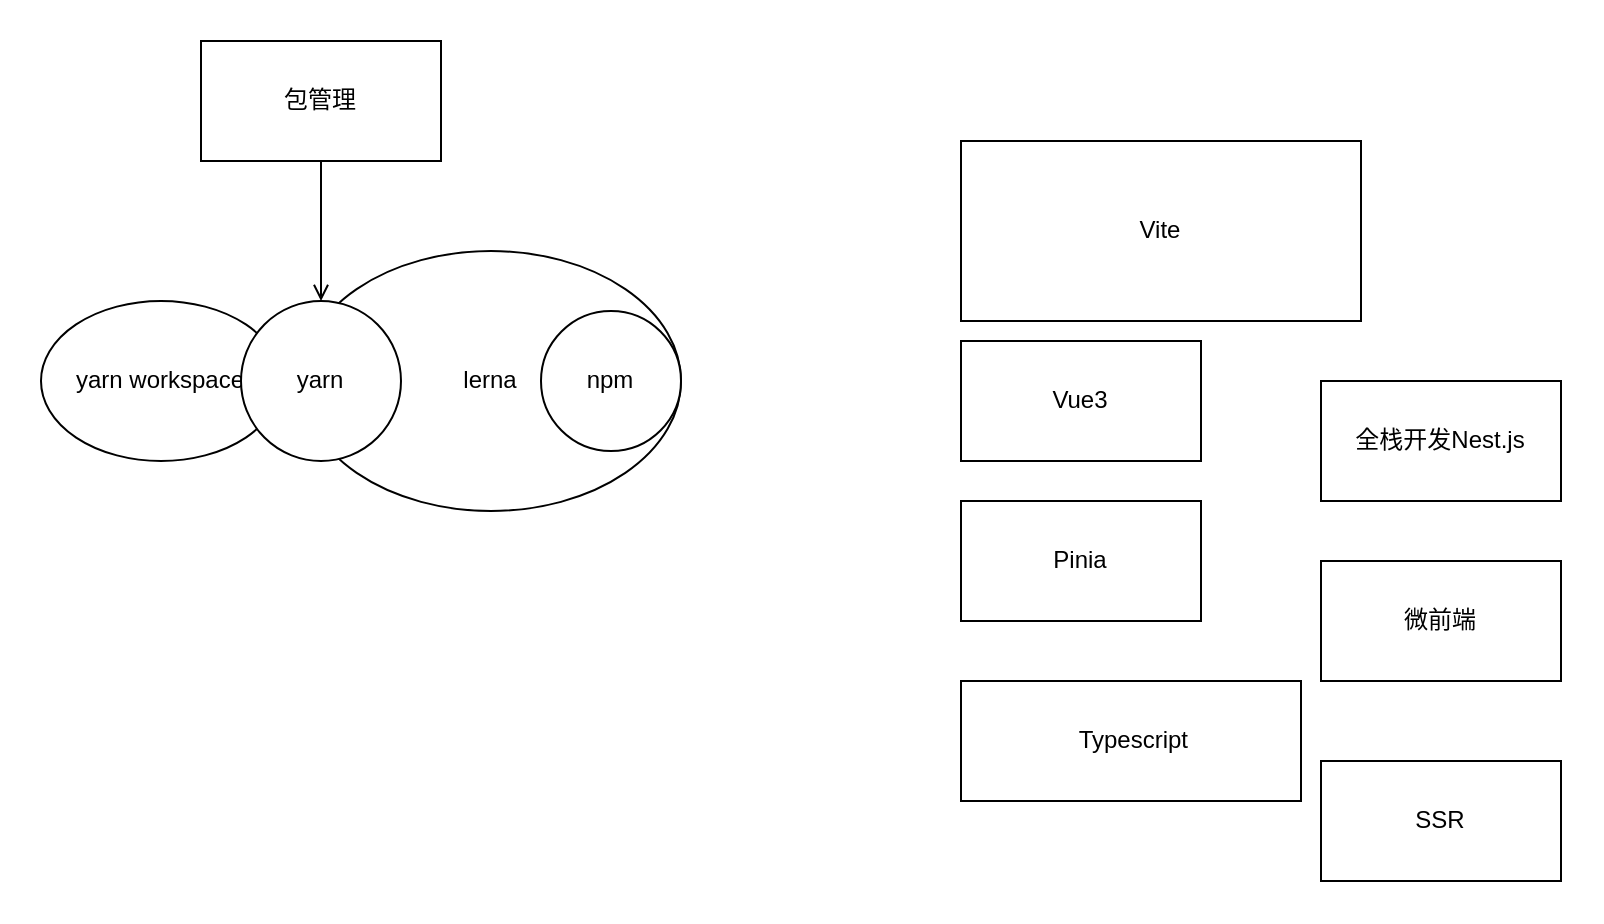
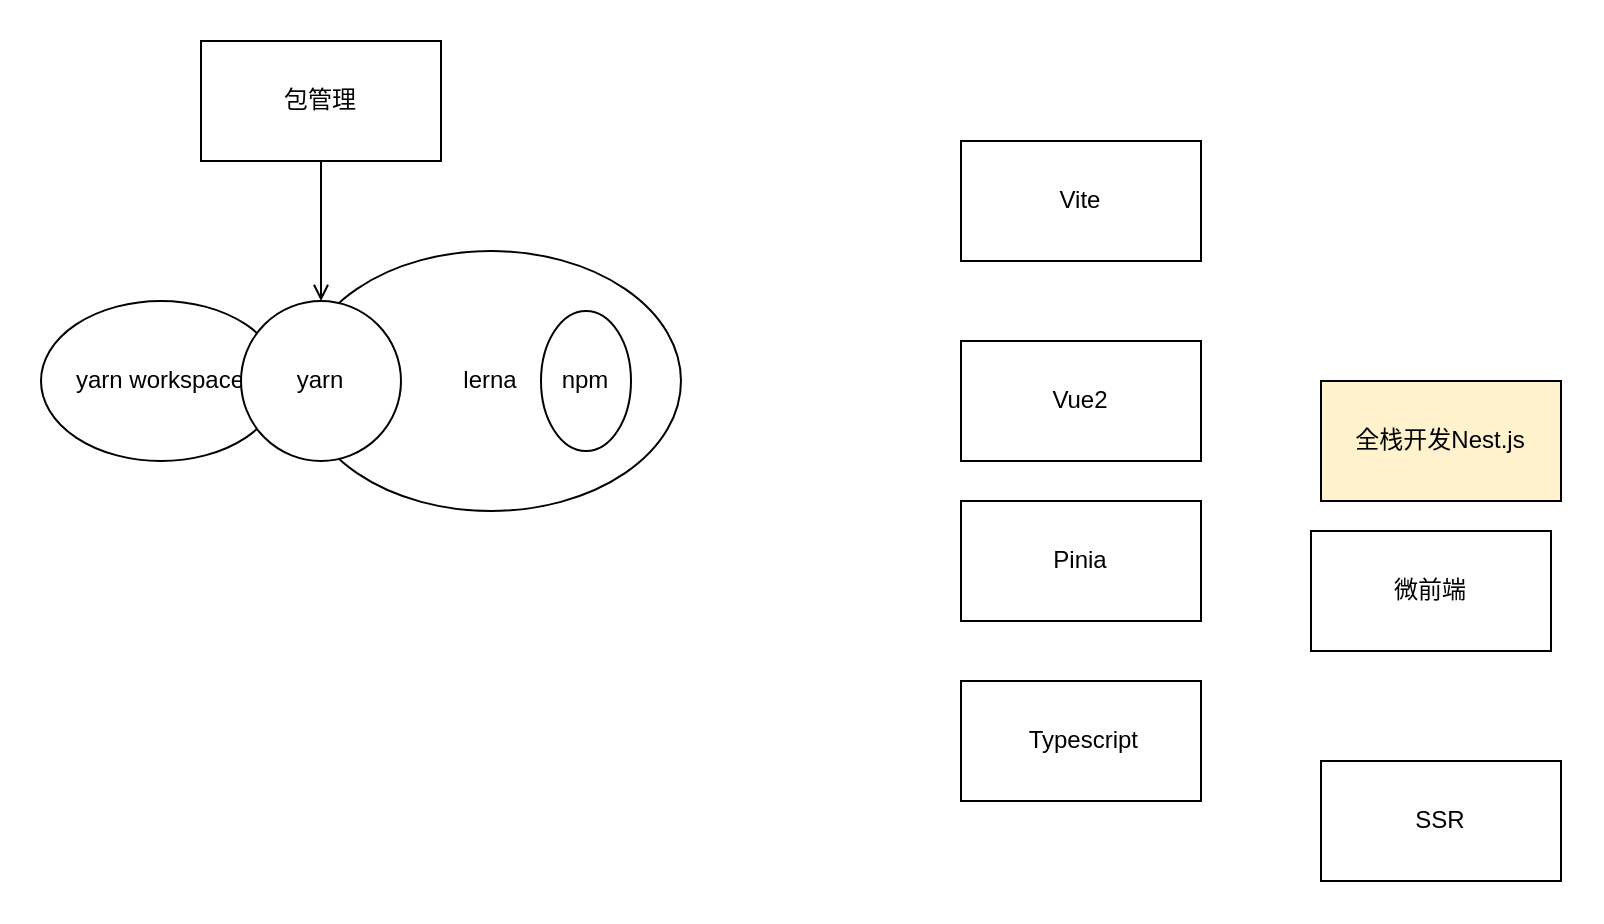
(1161, 231) -> (1081, 201)
(611, 381) -> (586, 381)
(1081, 401) -> (1081, 401)
(1441, 441) -> (1441, 441)
(1441, 621) -> (1431, 591)
(1131, 741) -> (1081, 741)
